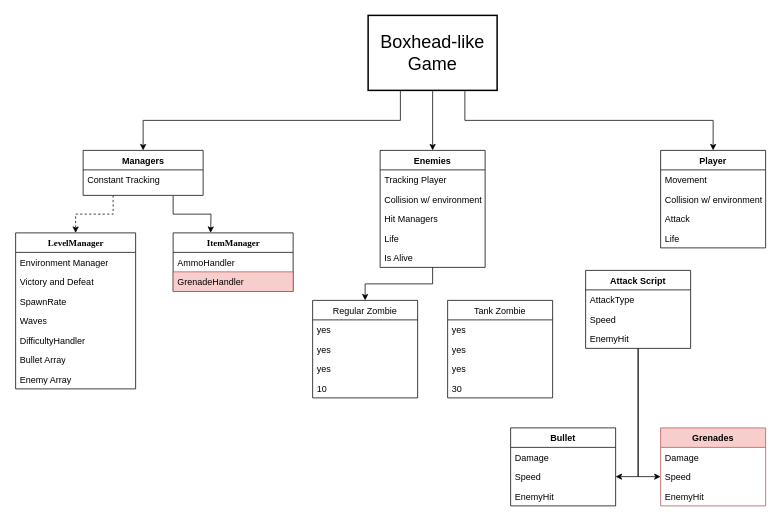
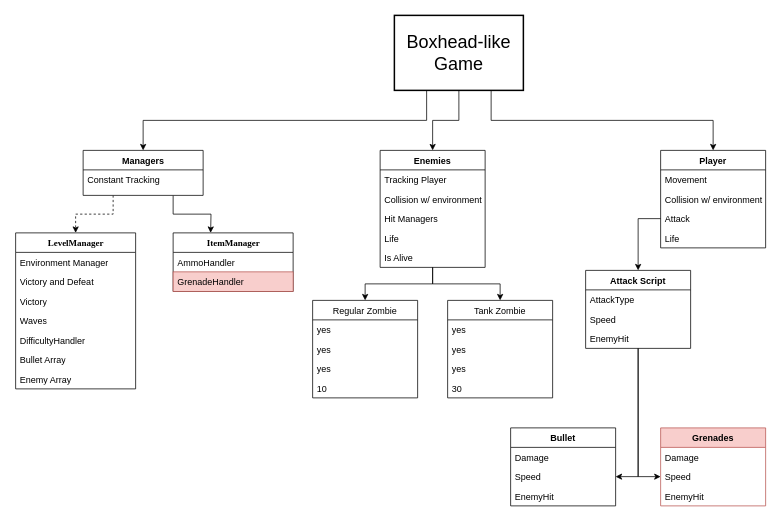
(432, 53) -> (459, 53)
none -> (648, 219)
none -> (500, 293)
(43, 302) -> (36, 302)
